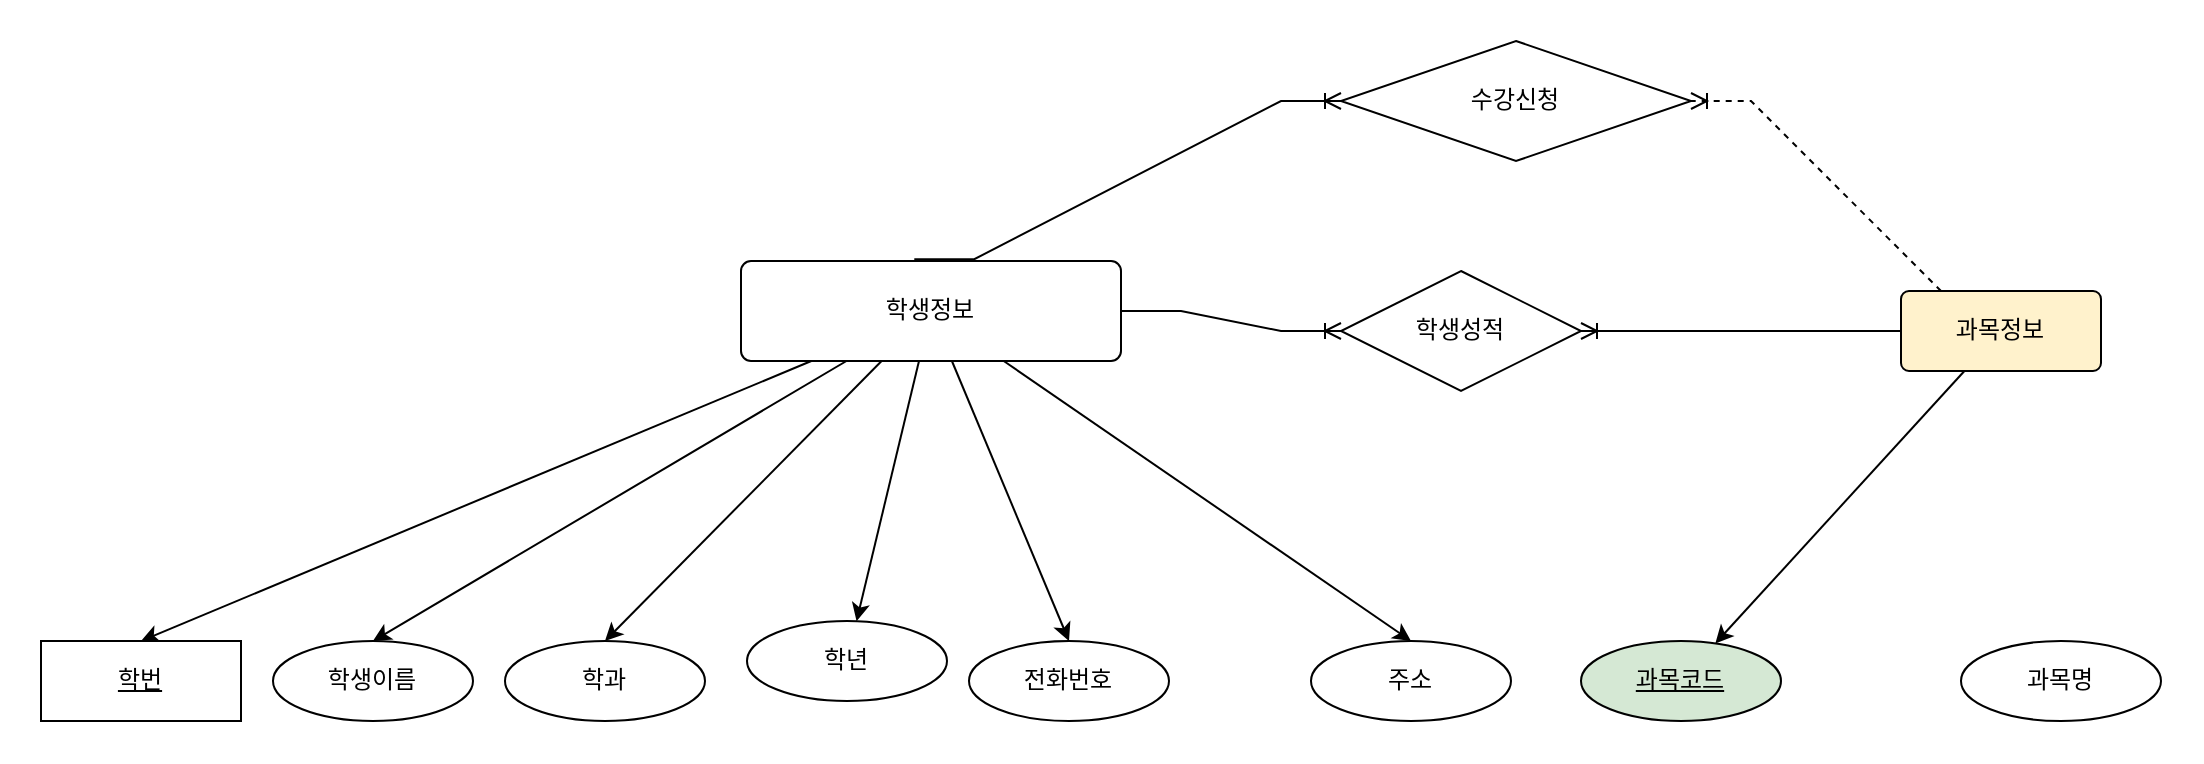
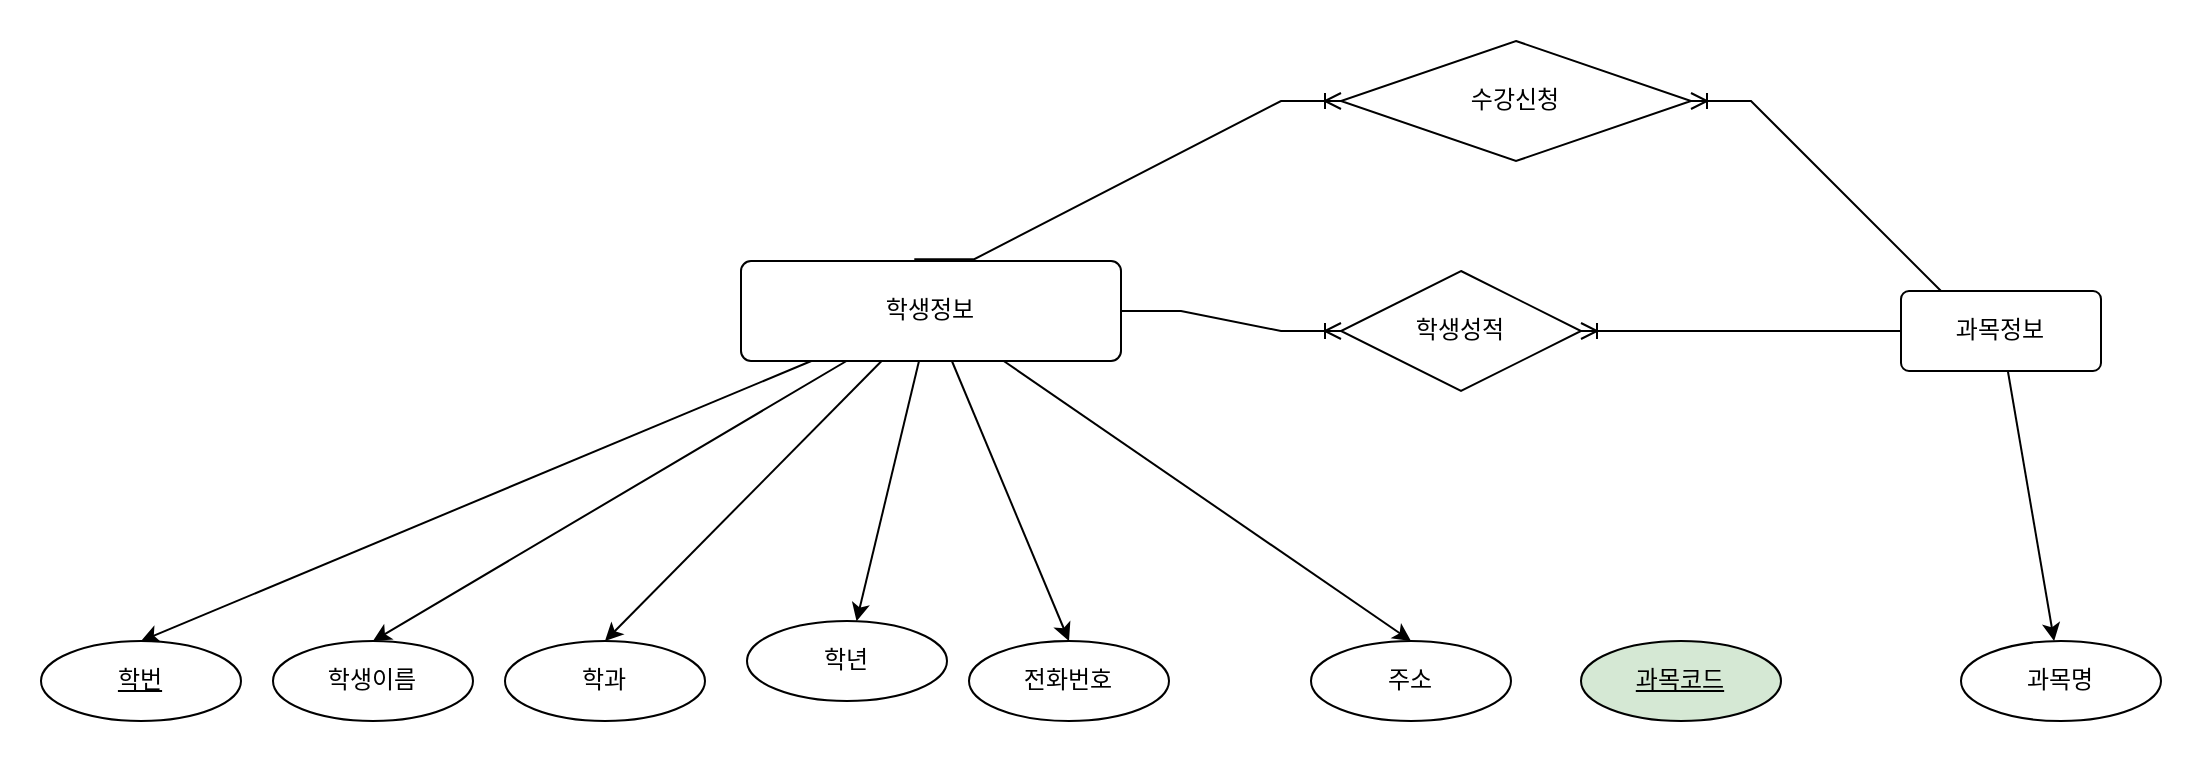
(1825, 175) -> (1825, 175)
(2001, 331) -> (2001, 331)
(1844, 503) -> (2030, 499)
(141, 681) -> (141, 681)
